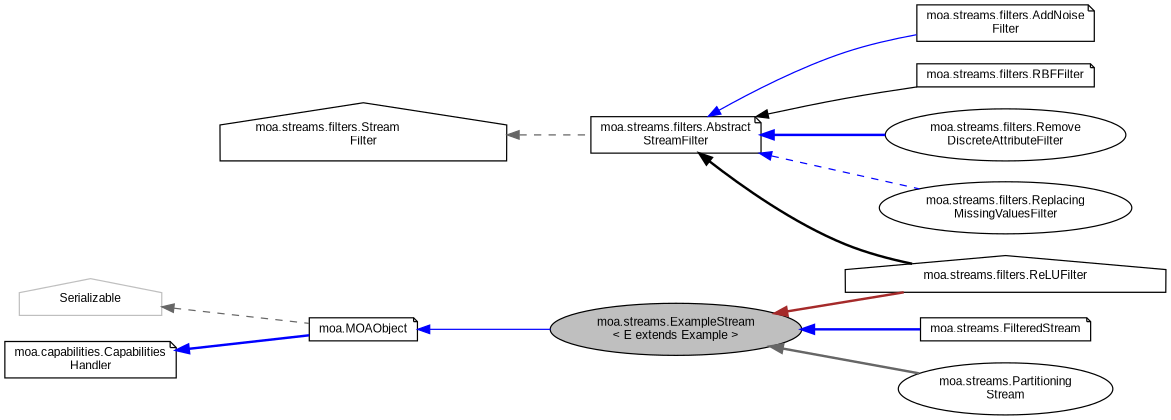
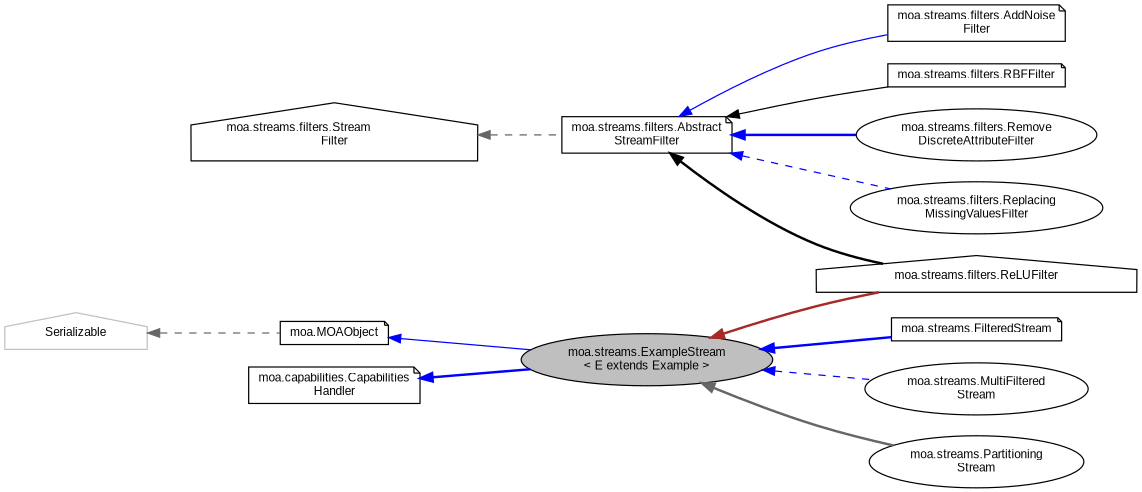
(249, 342) -> (481, 373)
none -> (977, 389)
